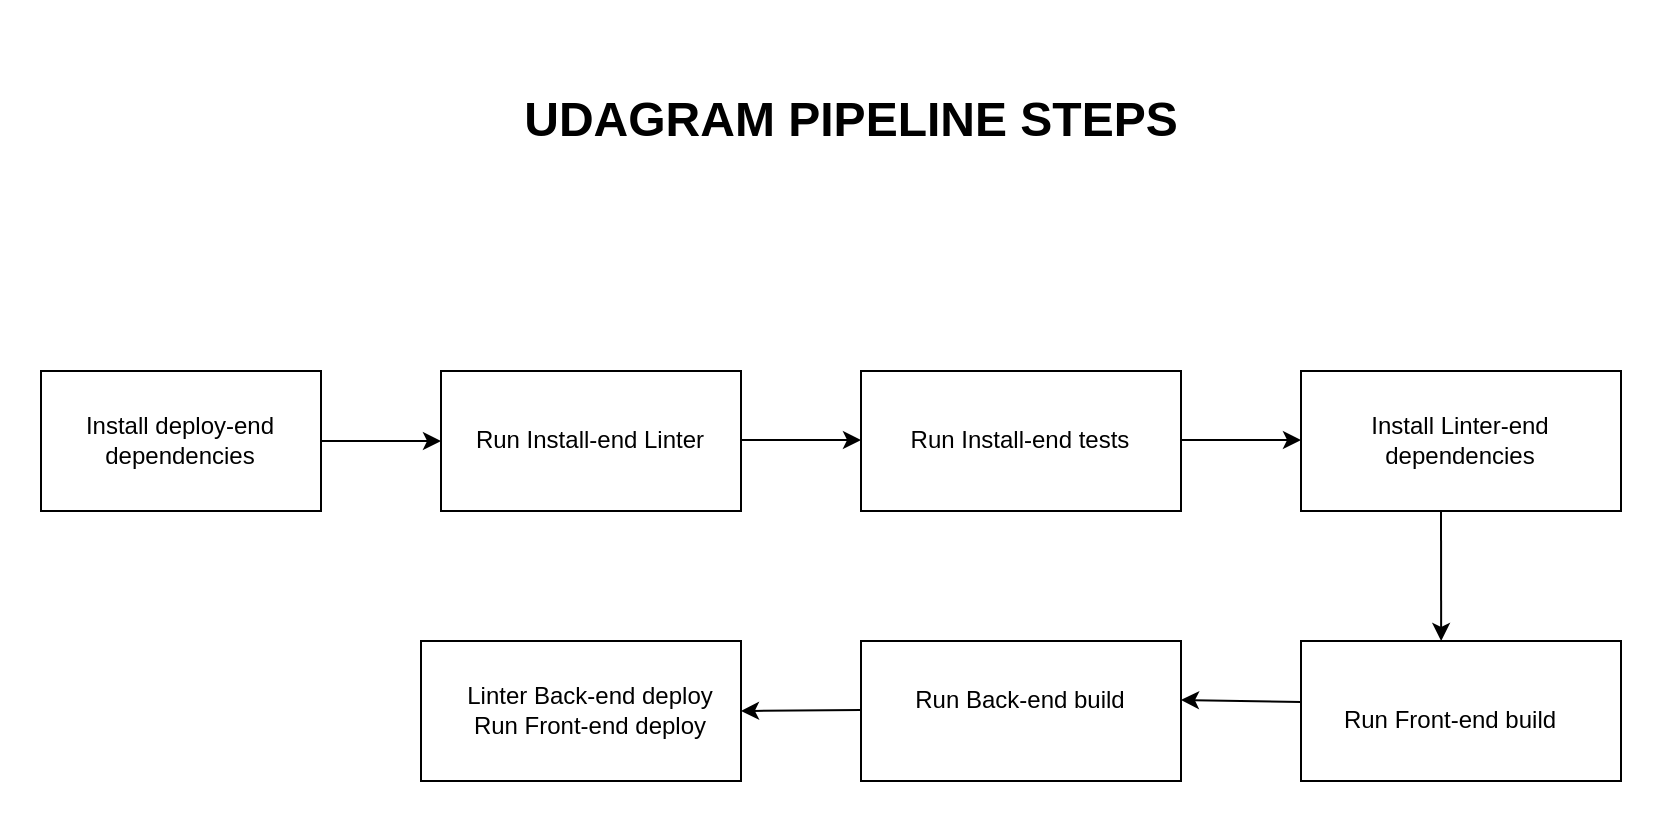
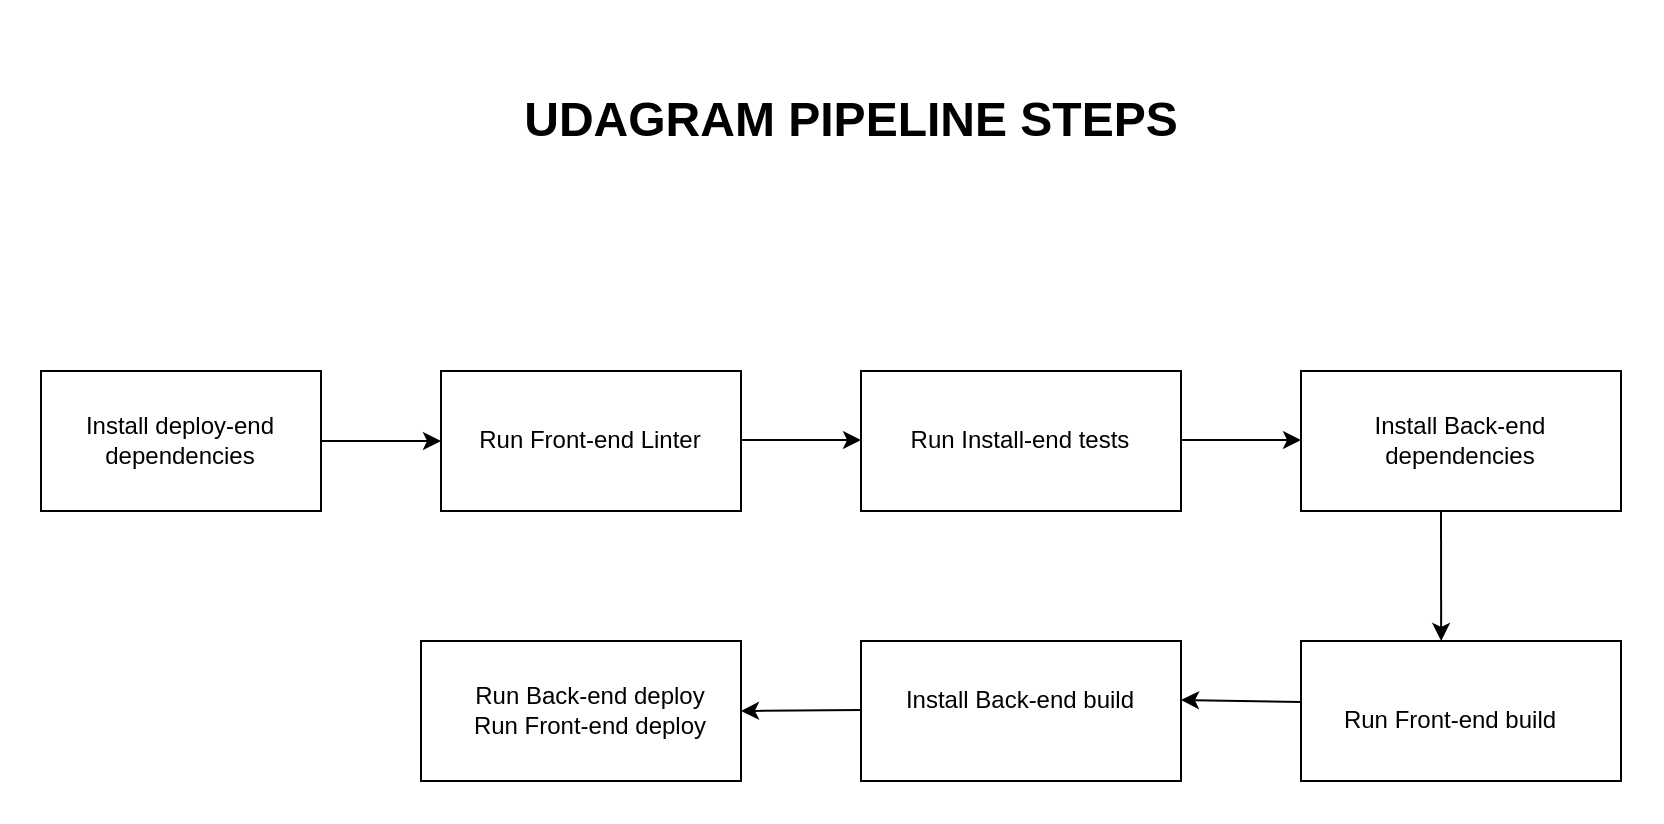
(591, 441) -> (591, 441)
(1461, 441) -> (1461, 441)
(1021, 701) -> (1021, 701)
(591, 711) -> (591, 711)
